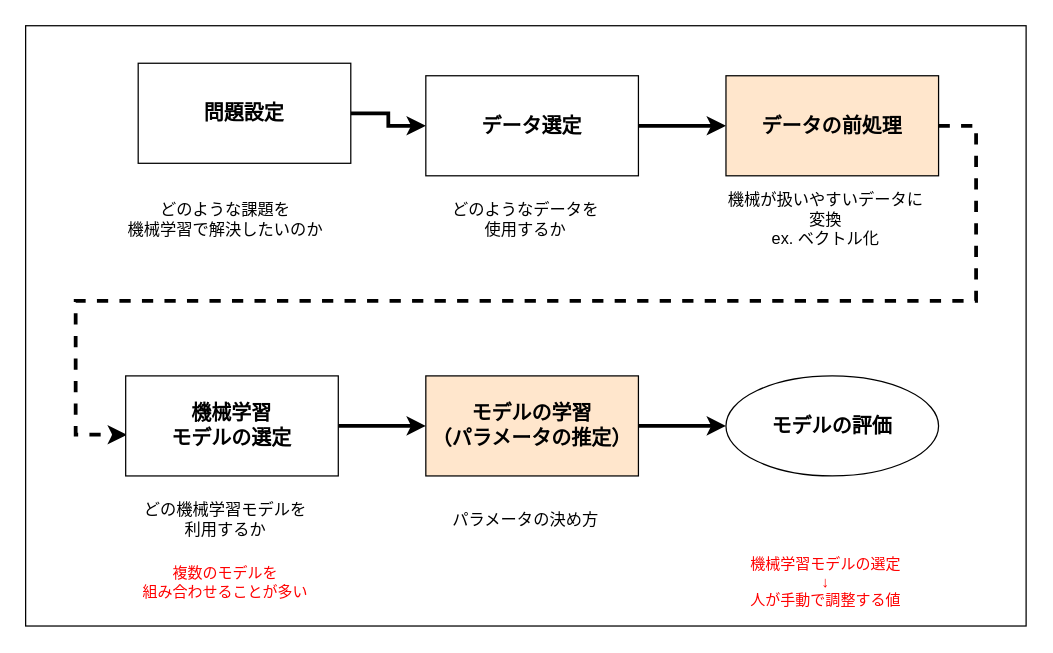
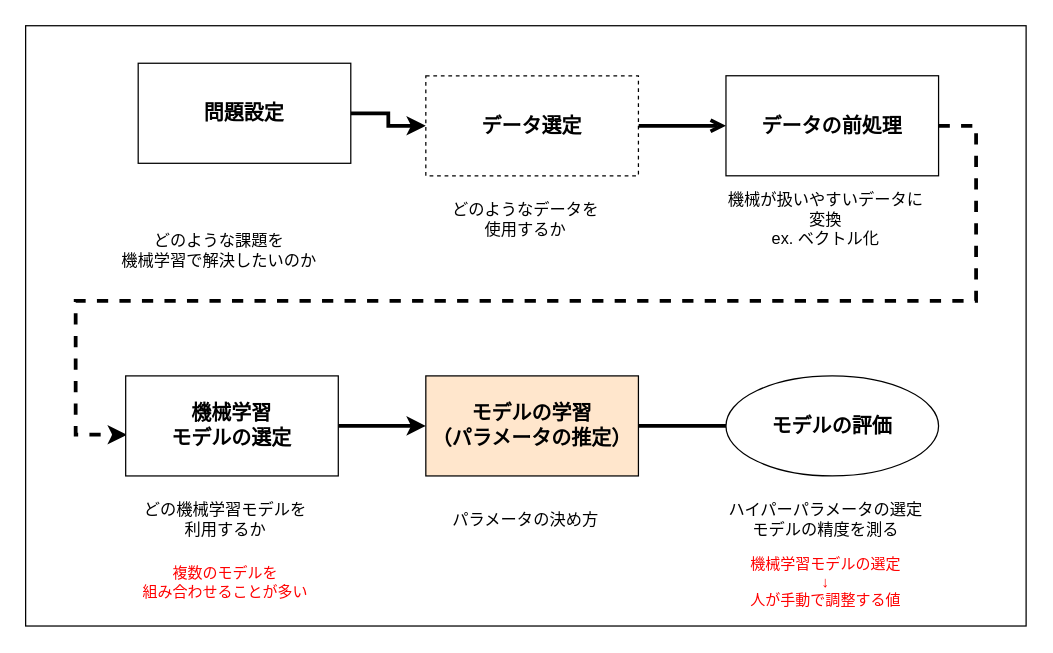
(532, 126) -> (532, 126)
(710, 126) -> (710, 126)
(832, 126) -> (832, 126)
(226, 219) -> (219, 251)
(710, 426) -> (717, 426)
none -> (826, 519)
